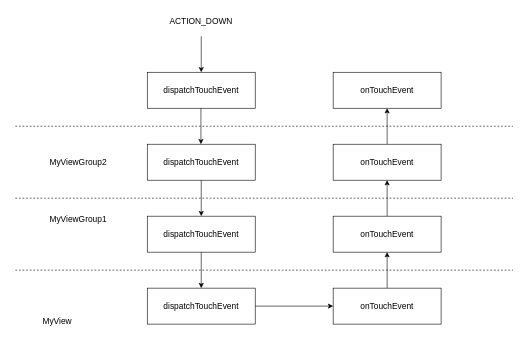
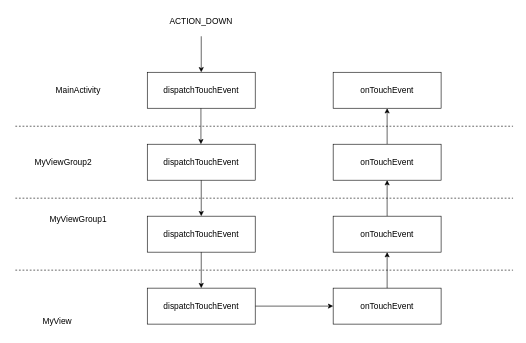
none -> (78, 90)
(78, 162) -> (63, 162)
